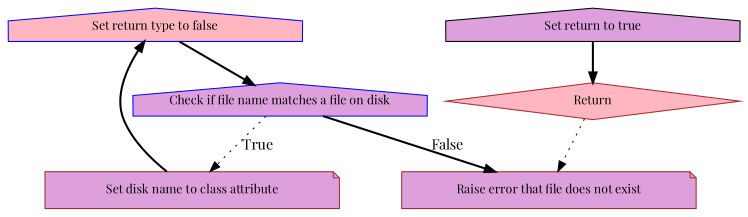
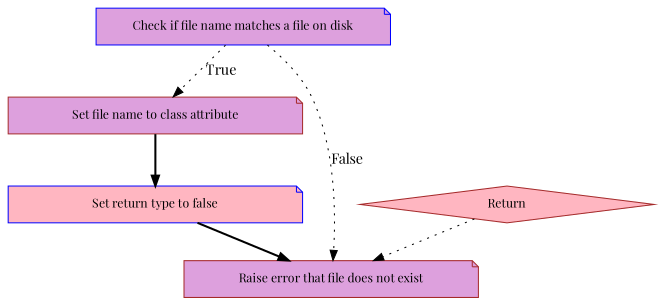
(155, 27) -> (155, 204)
(593, 27) -> none
(212, 61) -> (238, 240)
(280, 101) -> (243, 27)
(404, 142) -> (326, 138)
(192, 190) -> (155, 116)
